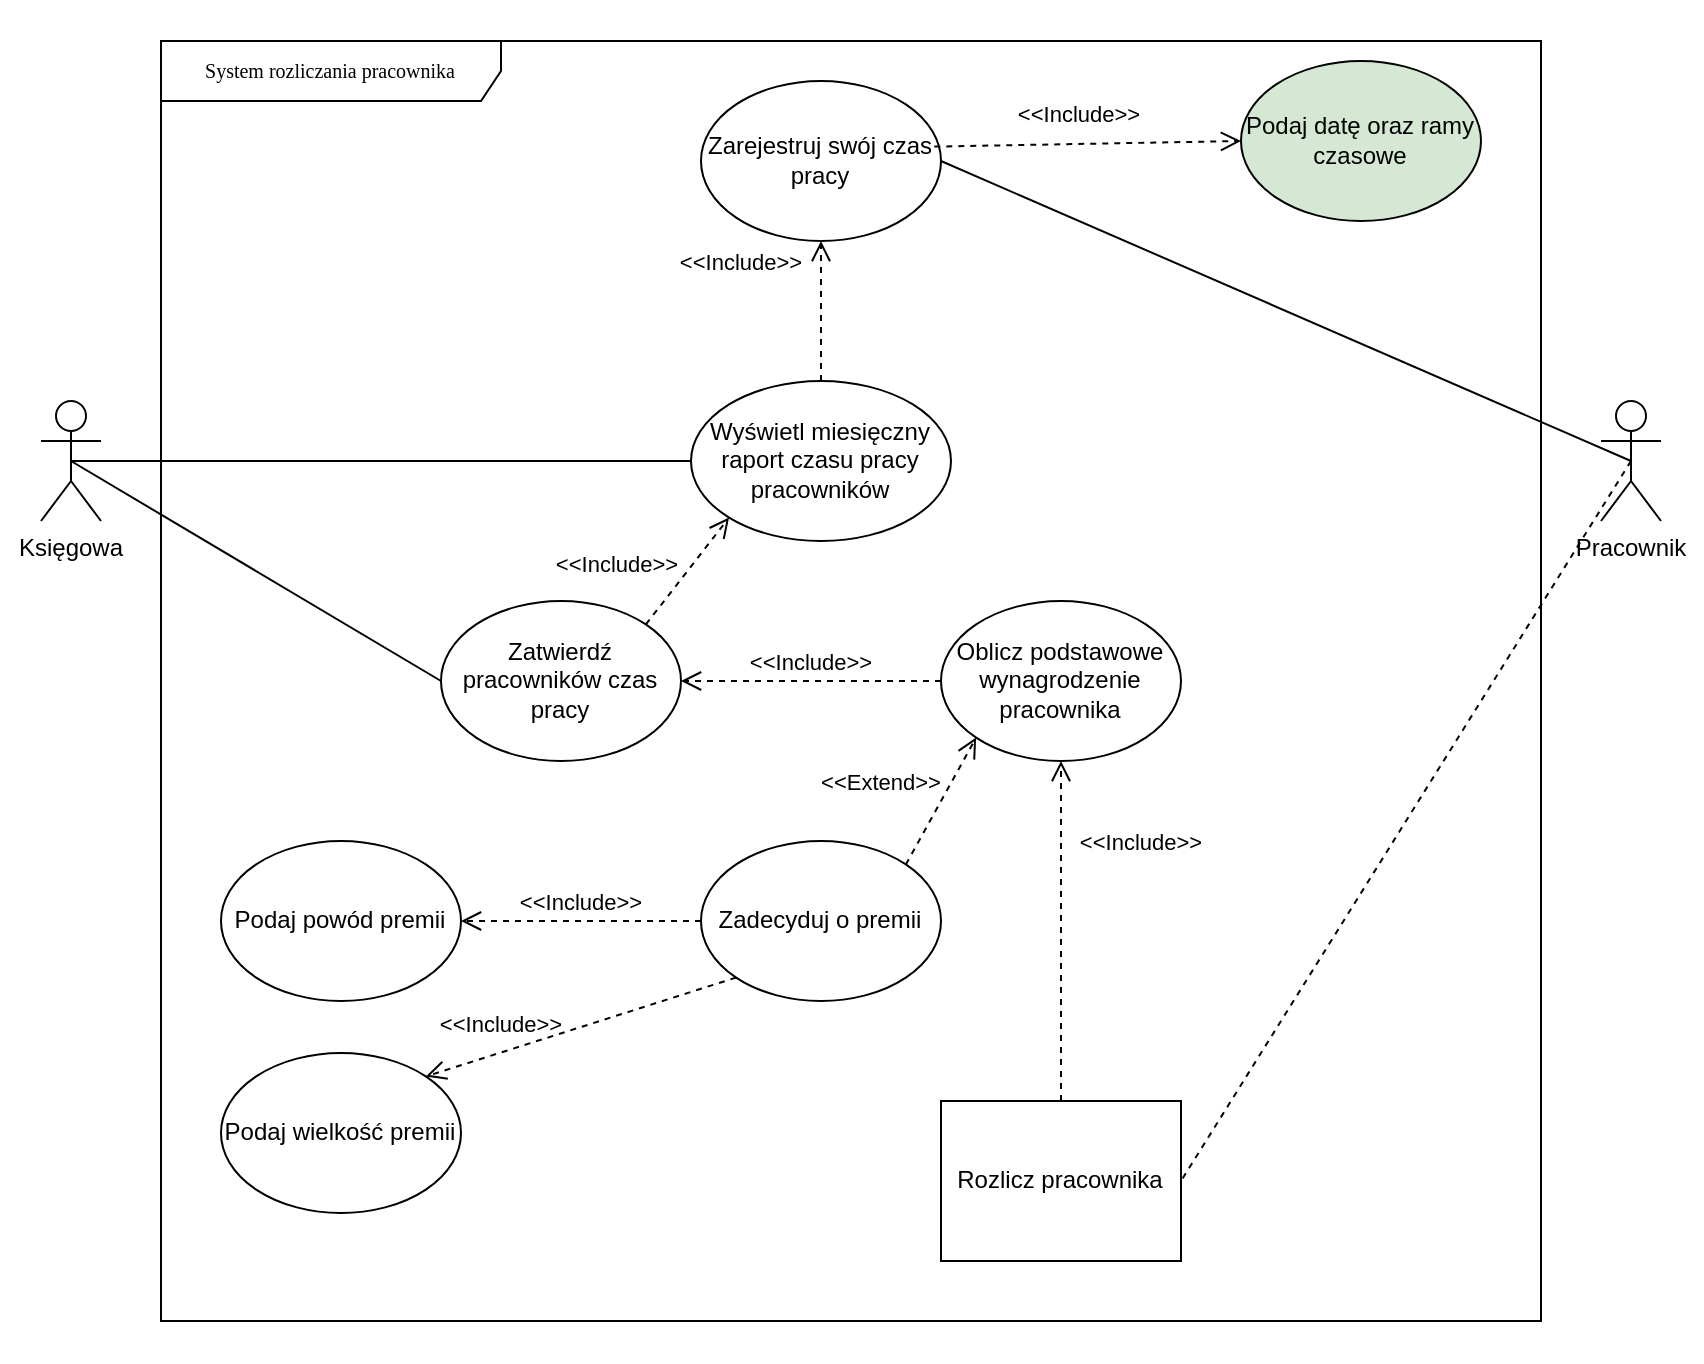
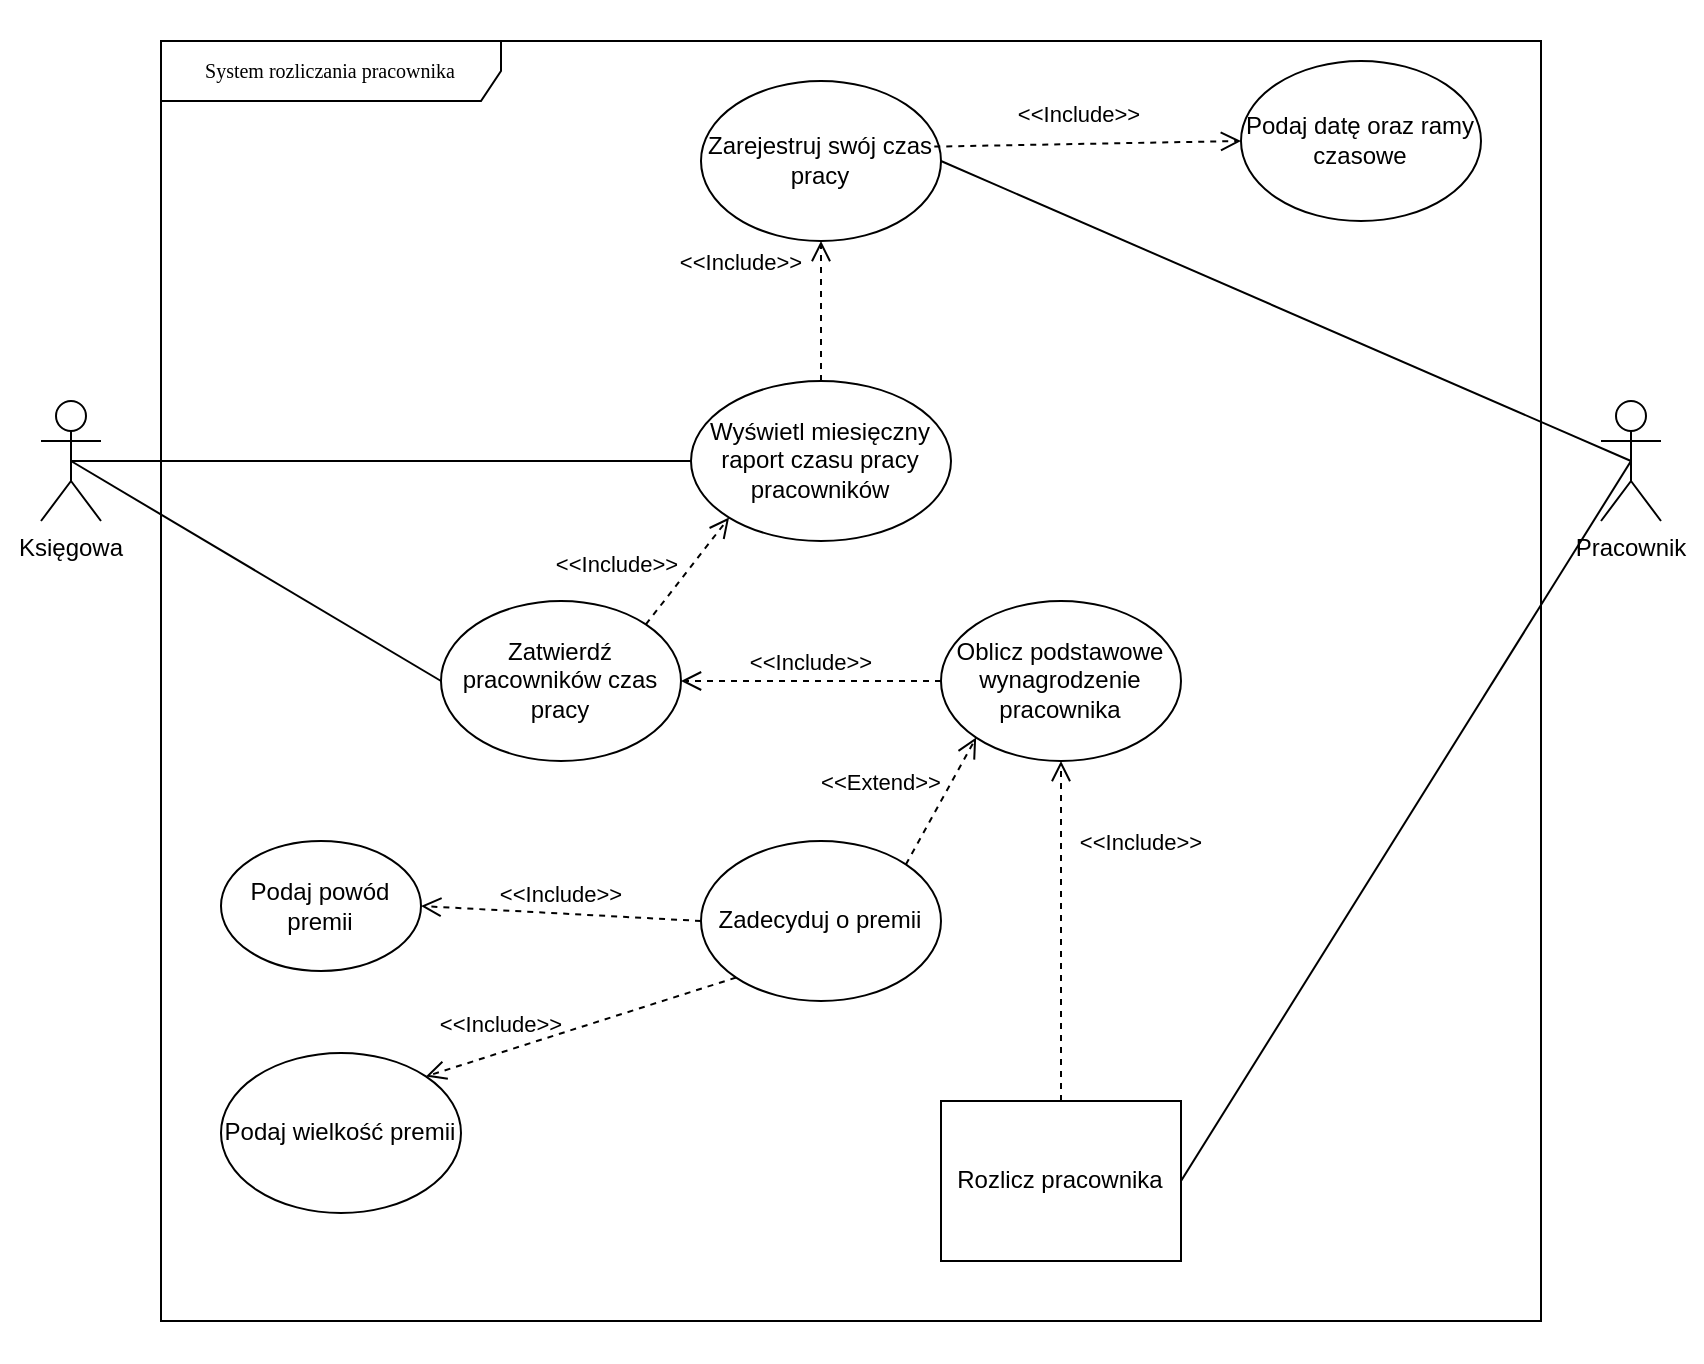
(1361, 141) -> (1361, 141)
(1360, 895) -> (1360, 895)
(341, 921) -> (321, 906)
